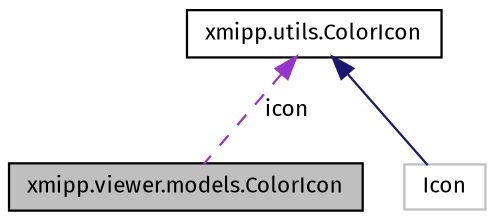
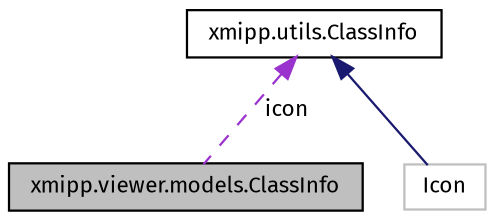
(314, 34) -> (314, 34)
(186, 187) -> (186, 187)
